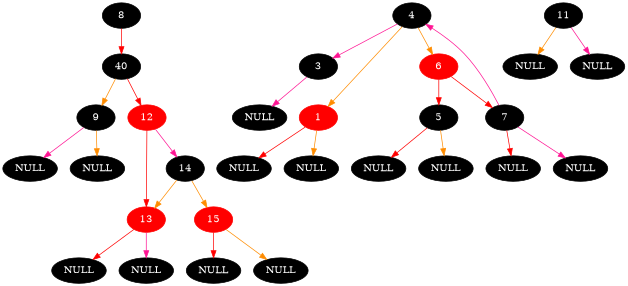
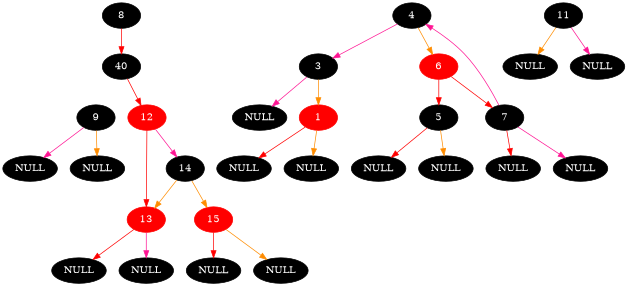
(368, 64) -> (318, 89)
(110, 89) -> none
